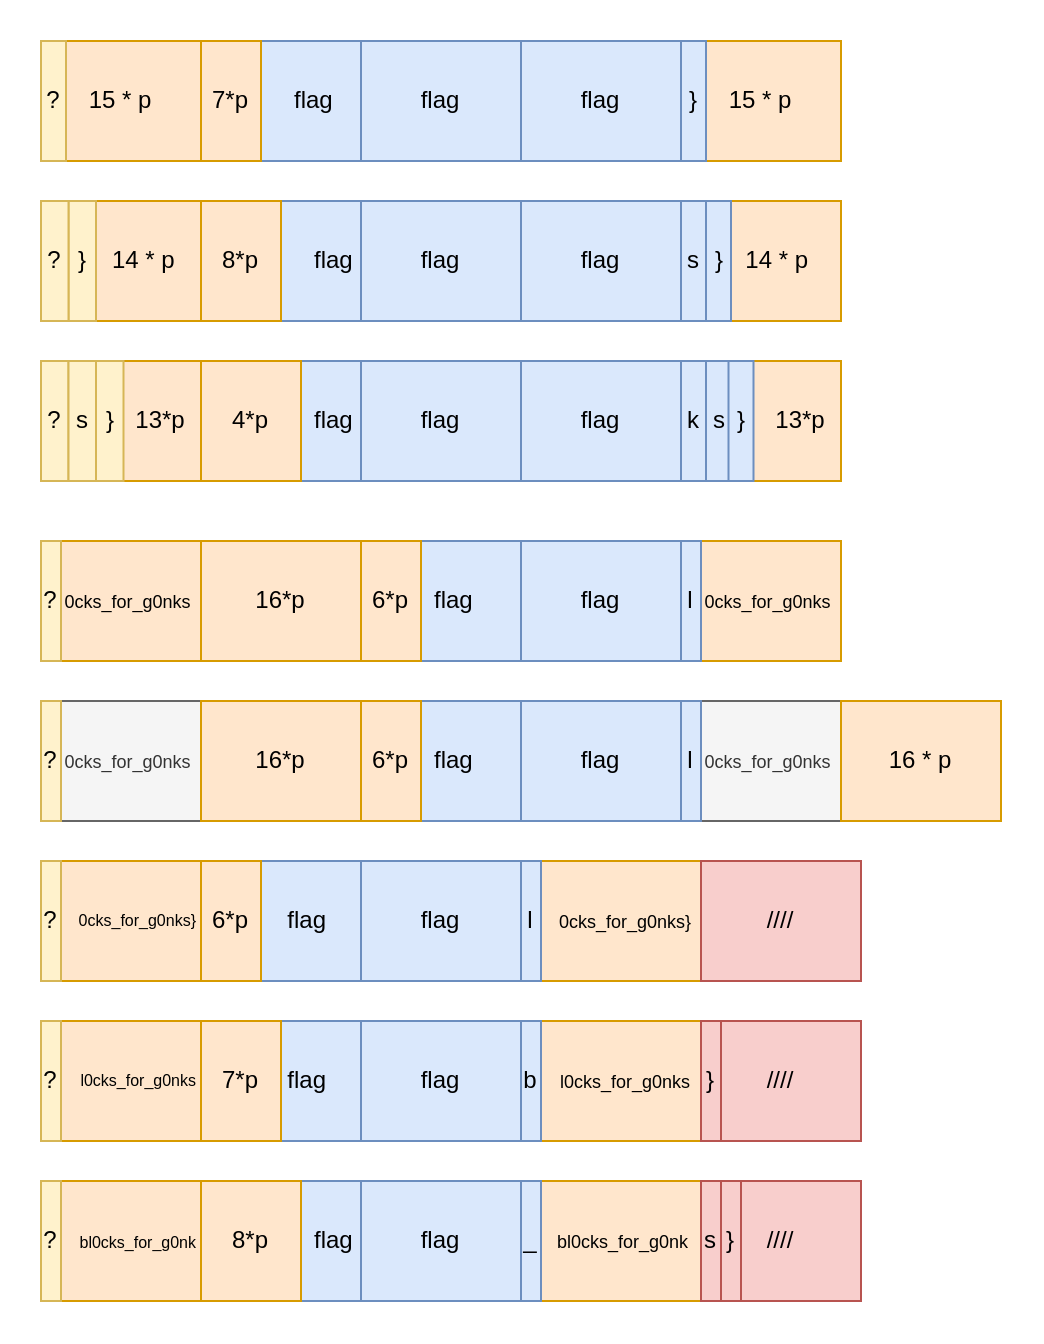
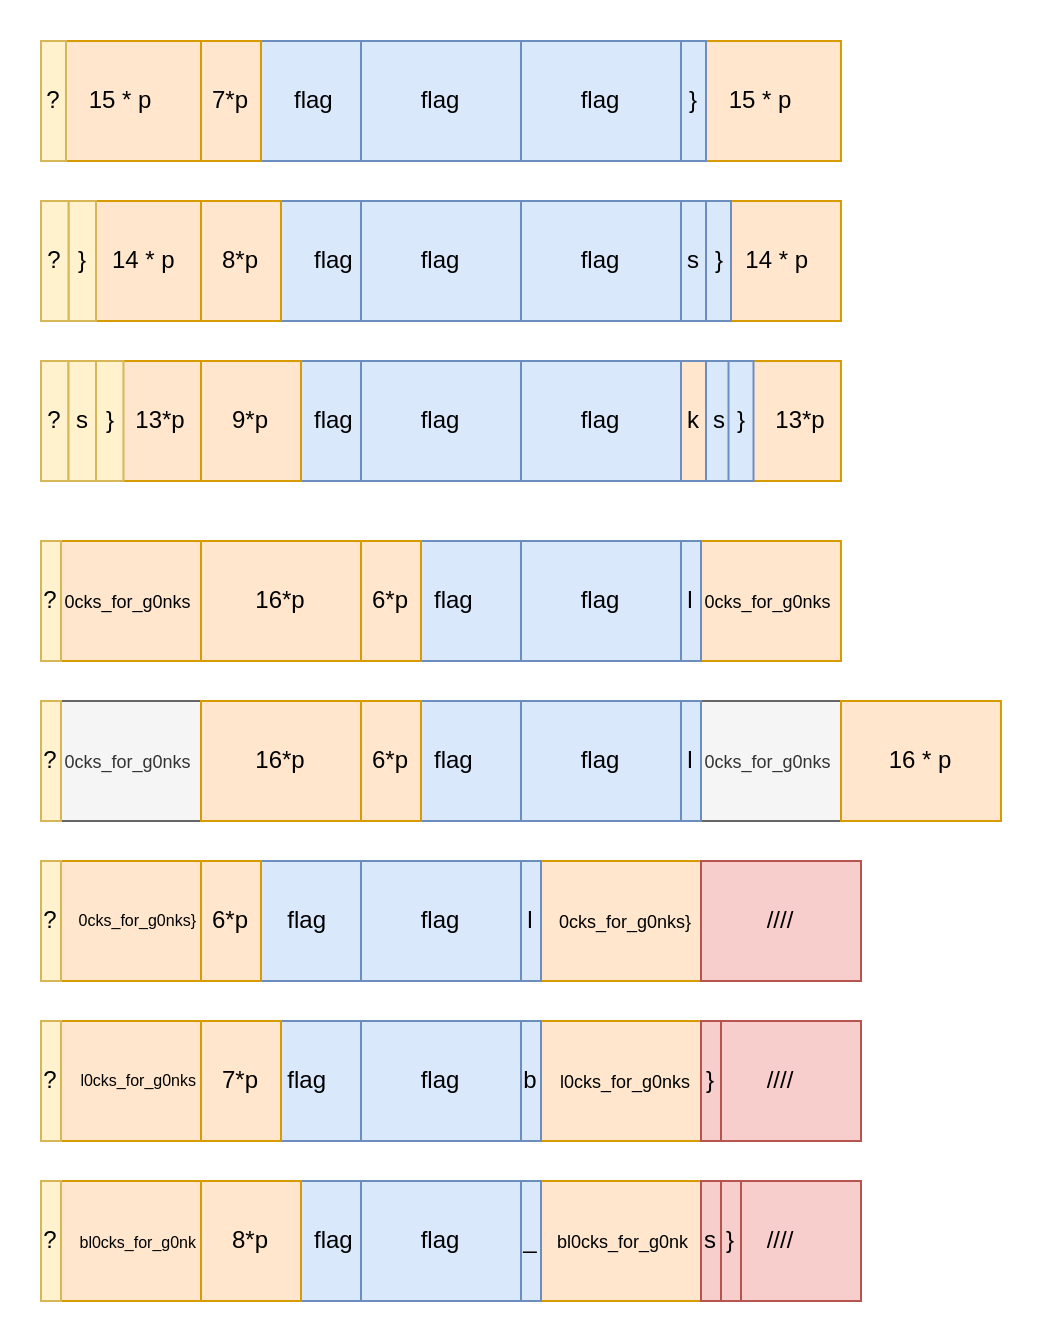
(251, 421) -> (251, 421)
(694, 421) -> (694, 421)
